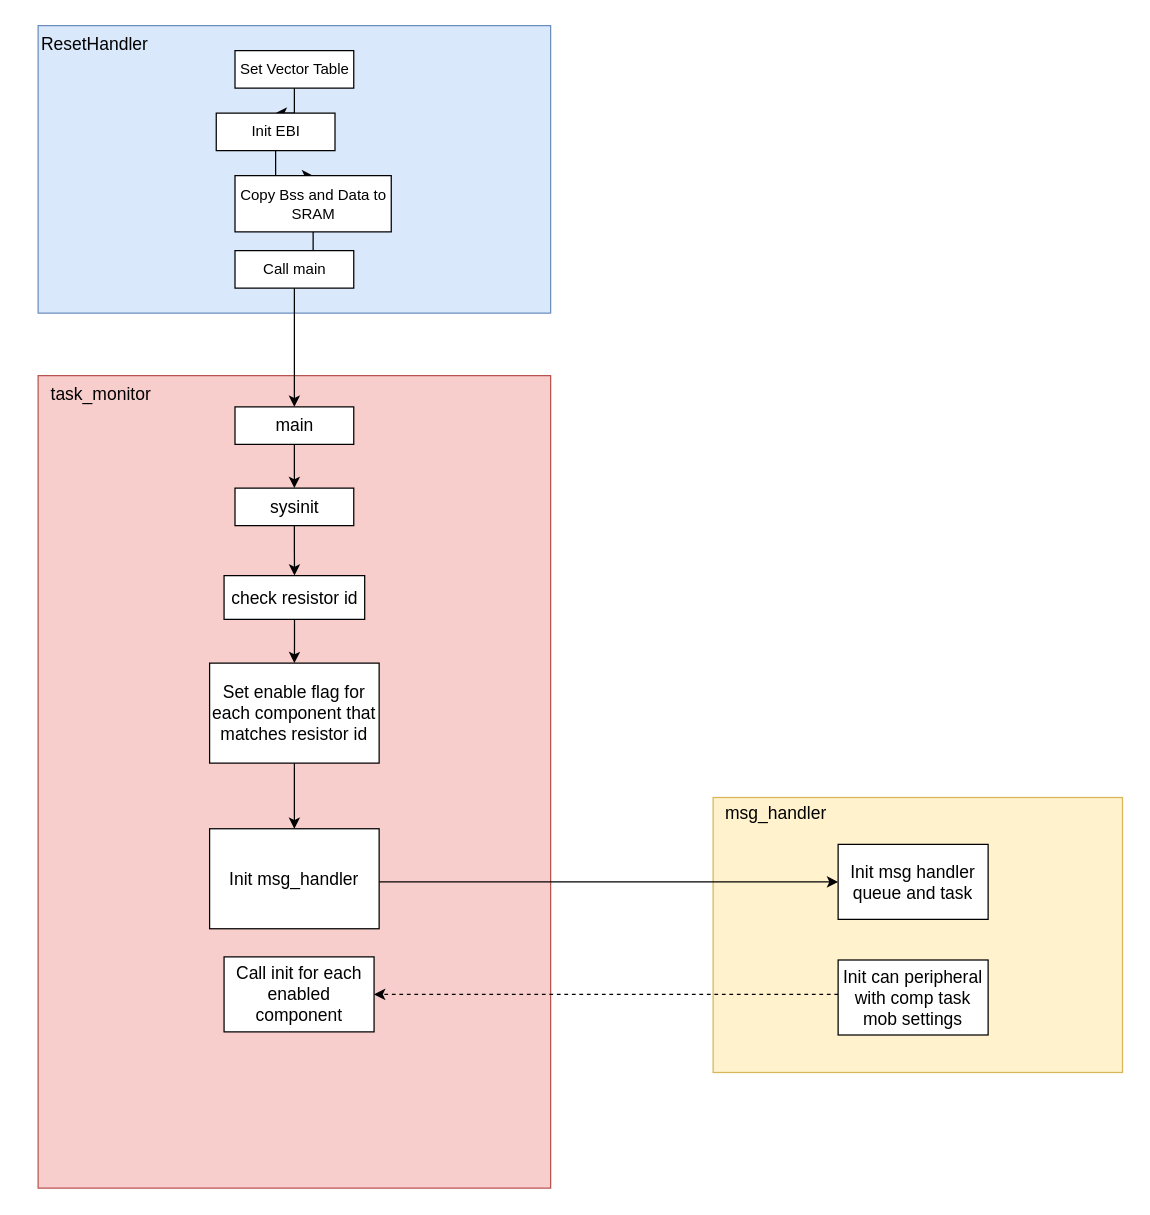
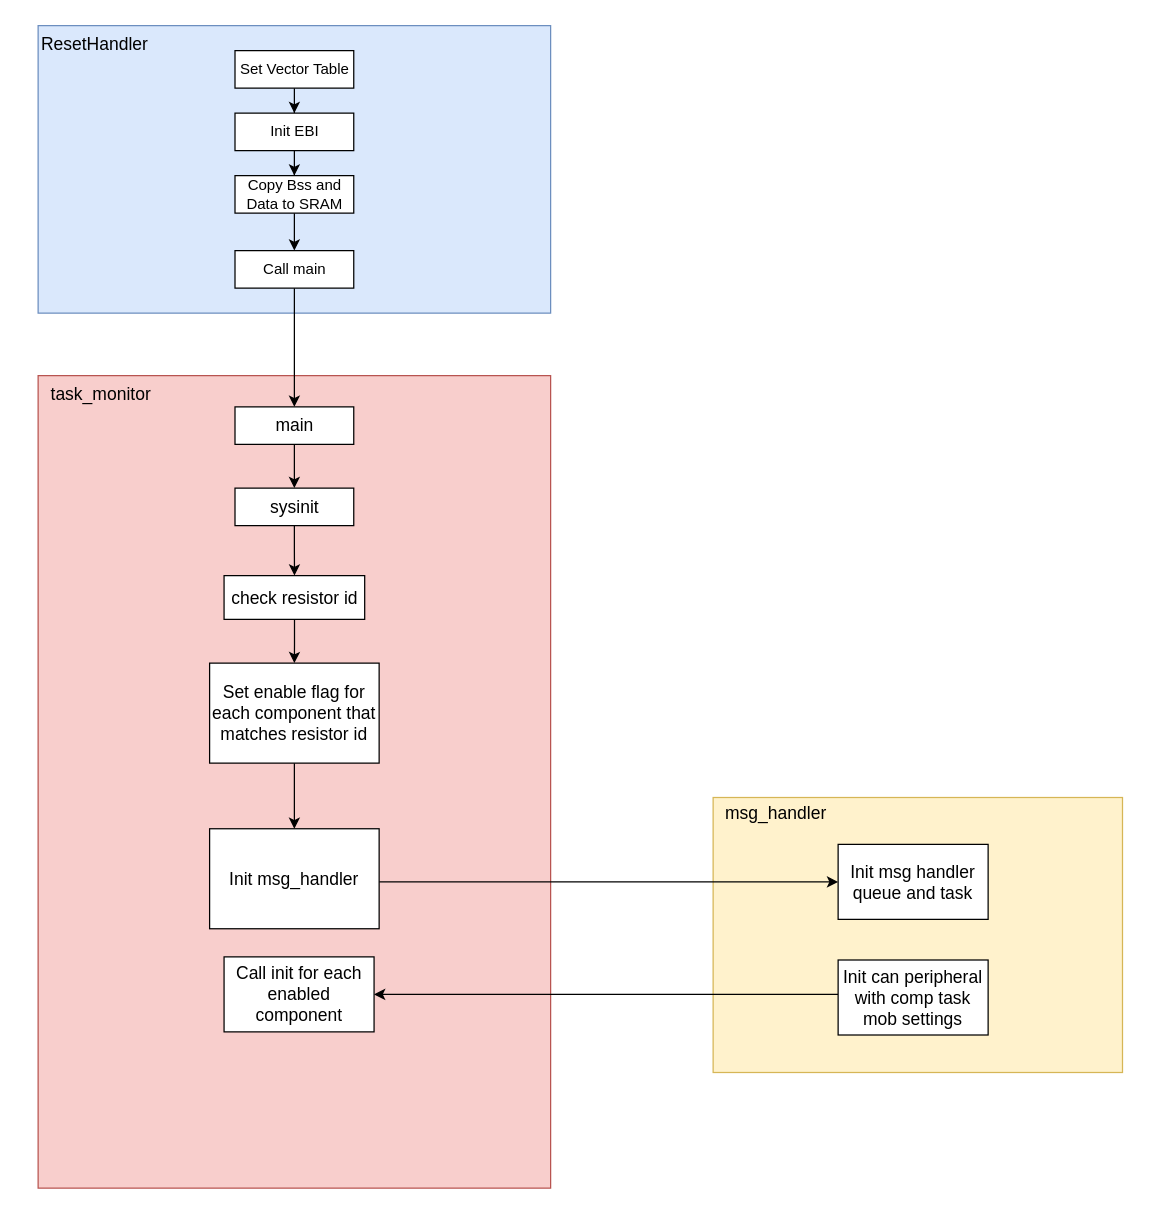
(276, 132) -> (294, 132)
(313, 204) -> (294, 194)
(609, 994) -> (609, 994)
